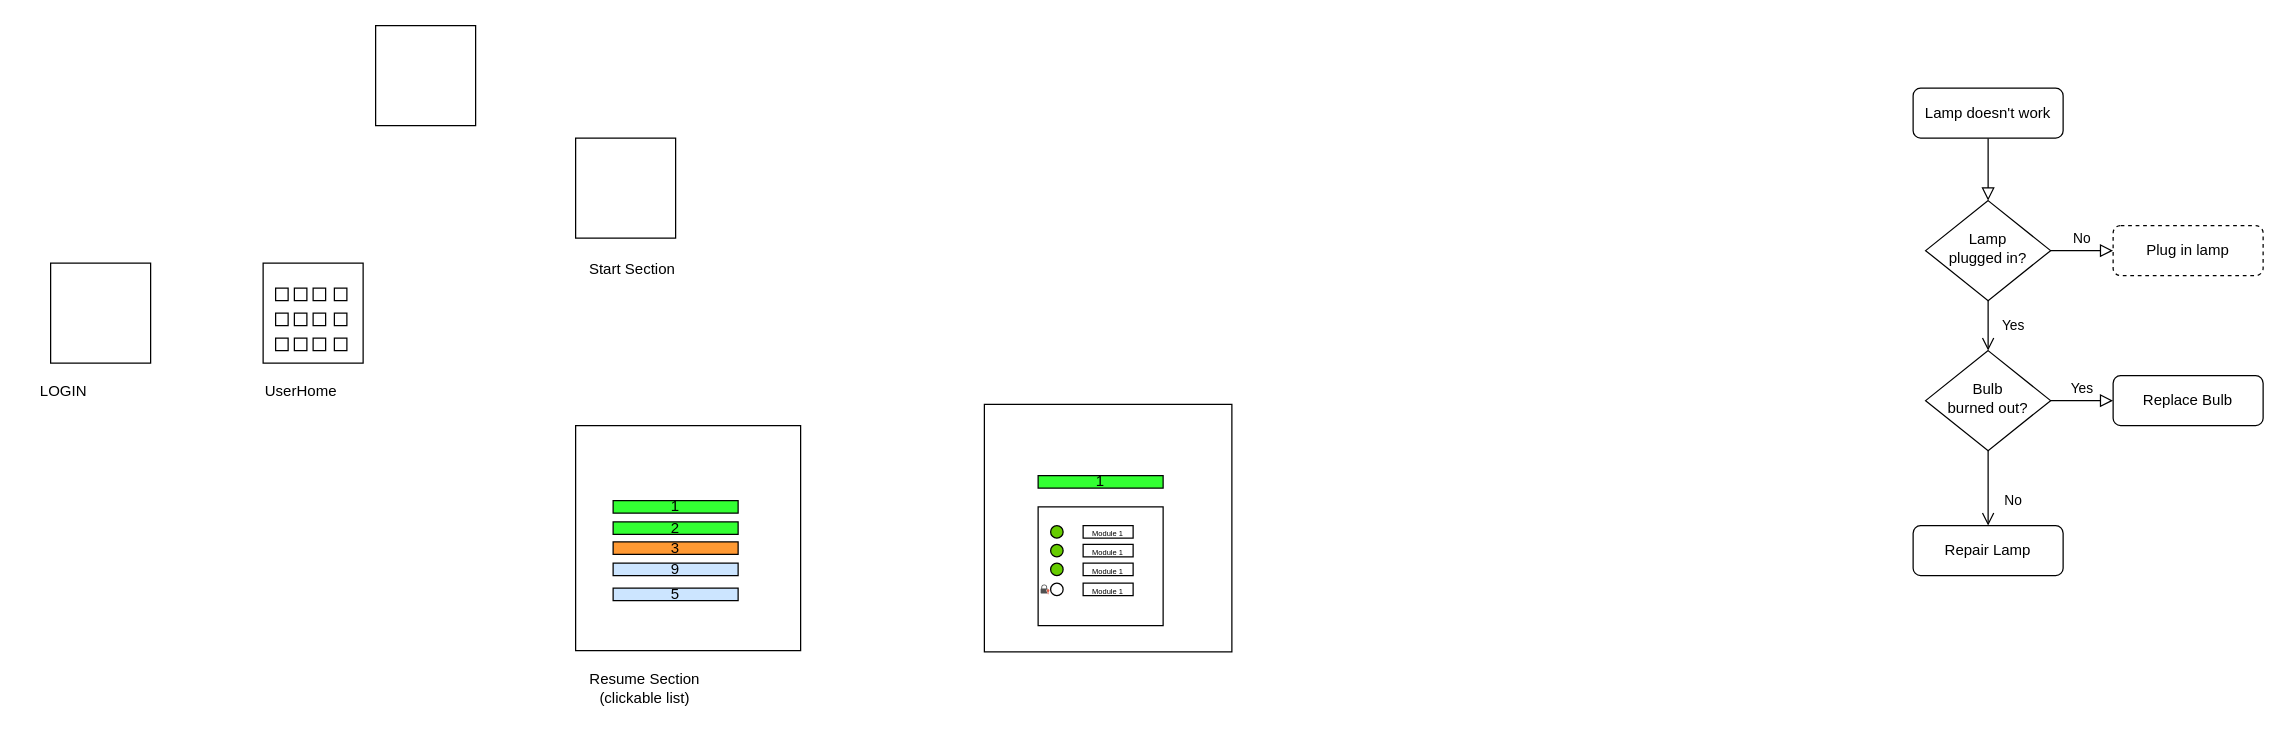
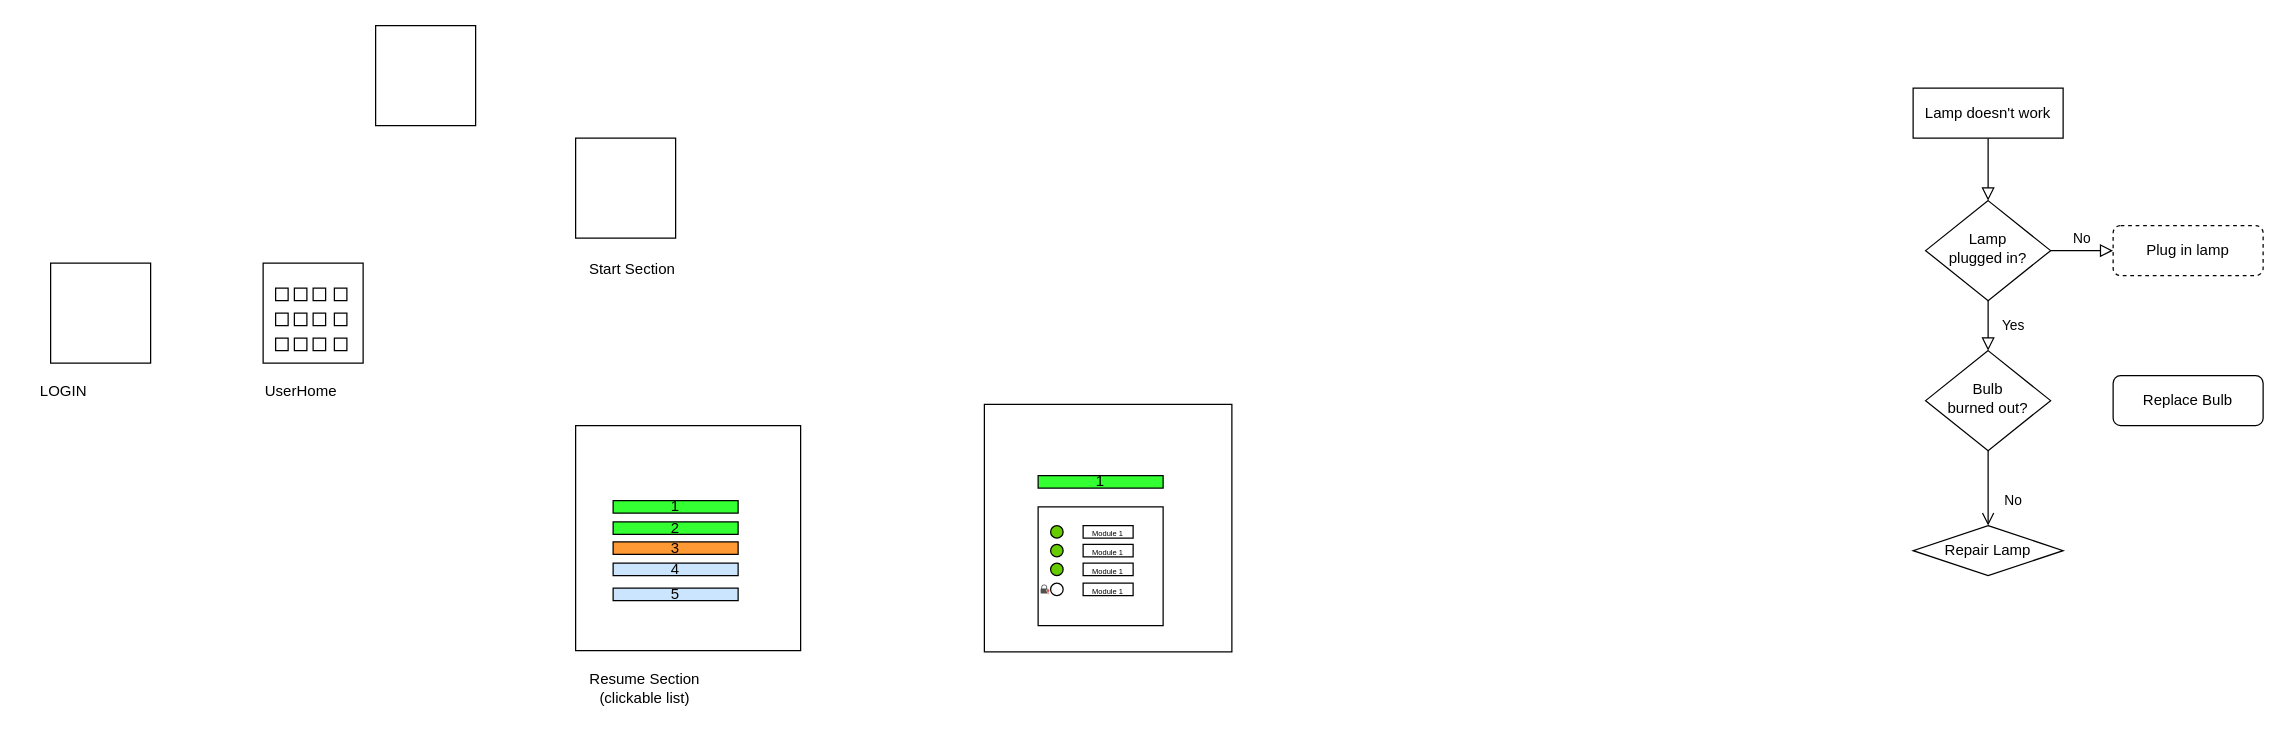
(1988, 113) -> (1988, 113)
(1988, 341) -> (1988, 336)
(2075, 401) -> none
(1988, 551) -> (1988, 551)
(676, 569) -> (676, 569)
